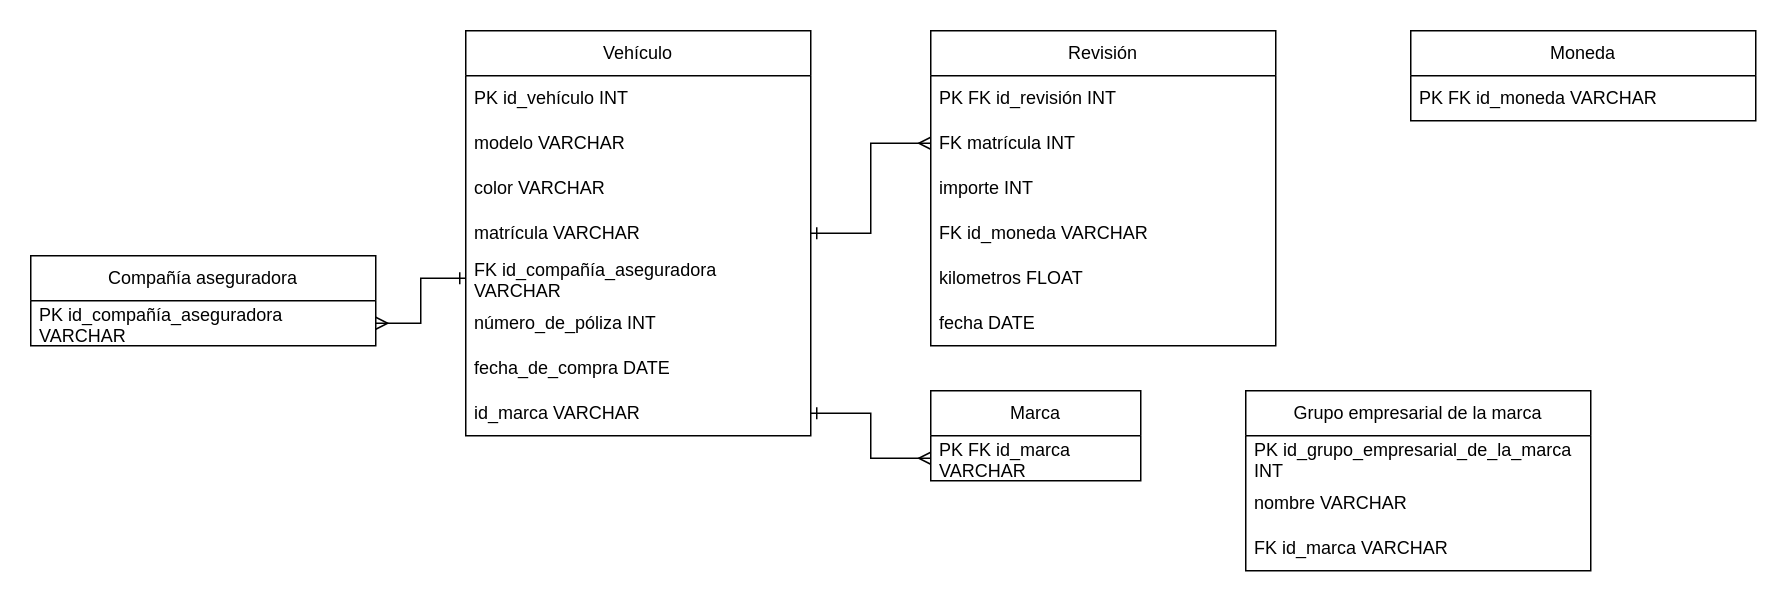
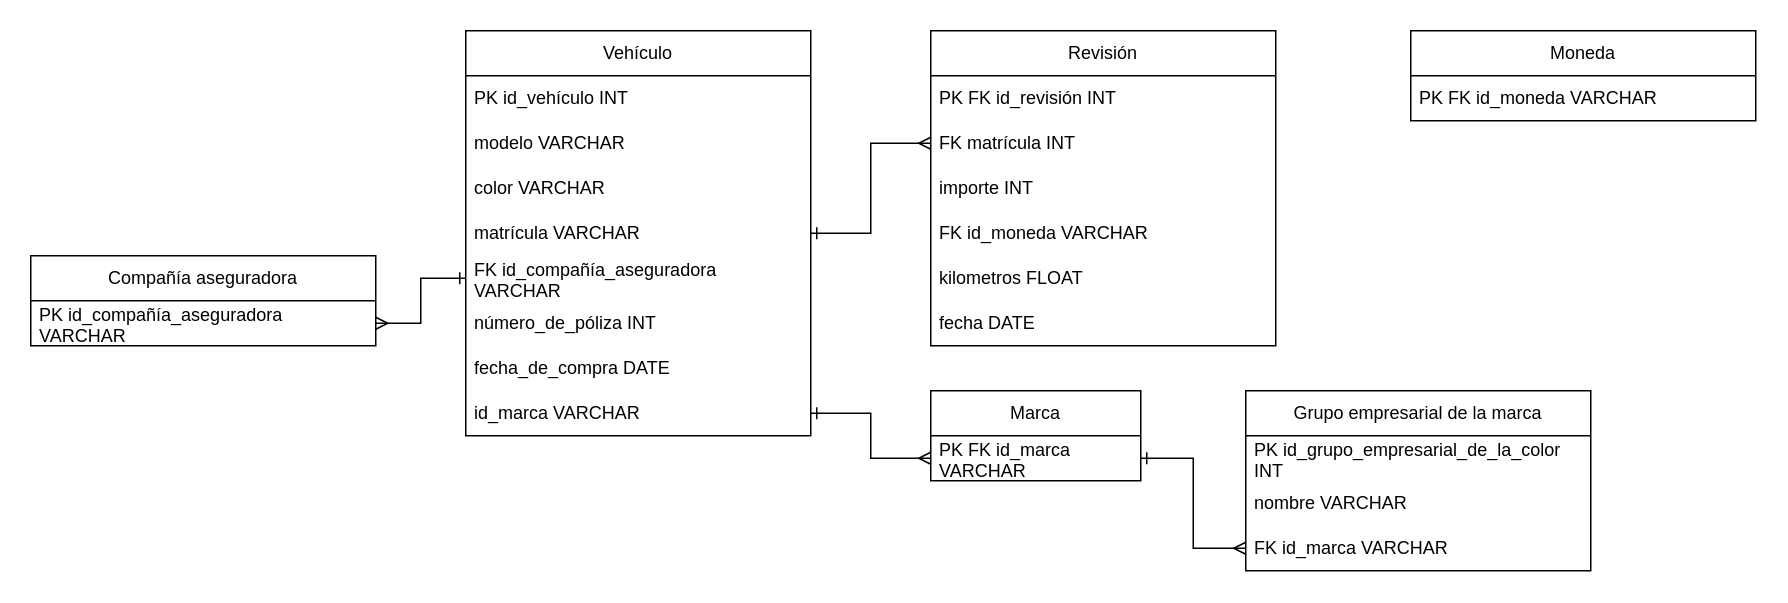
(1420, 458) -> (1420, 458)
none -> (1193, 502)
